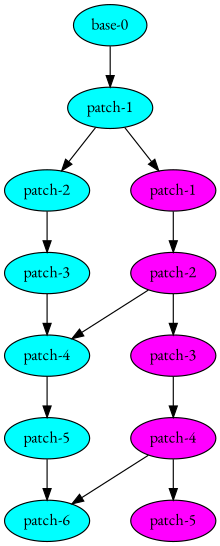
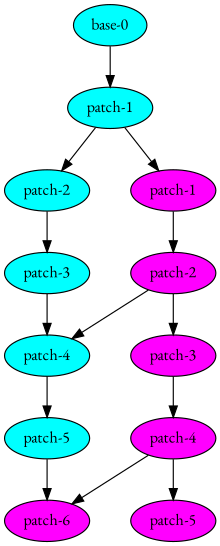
(47, 521) -> (47, 521)
